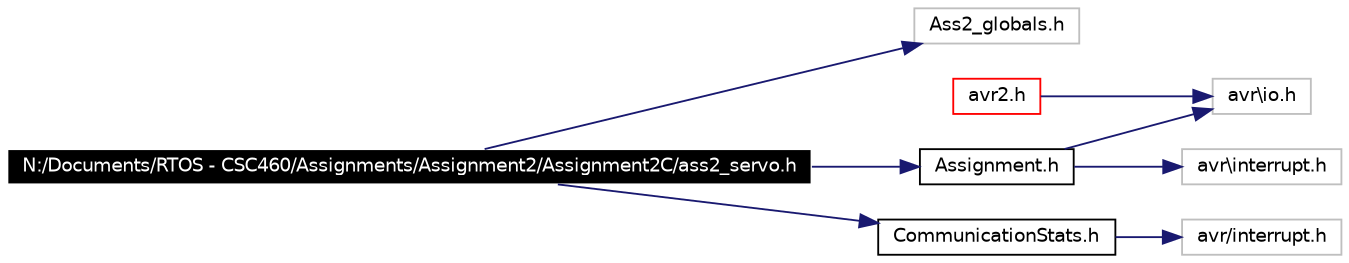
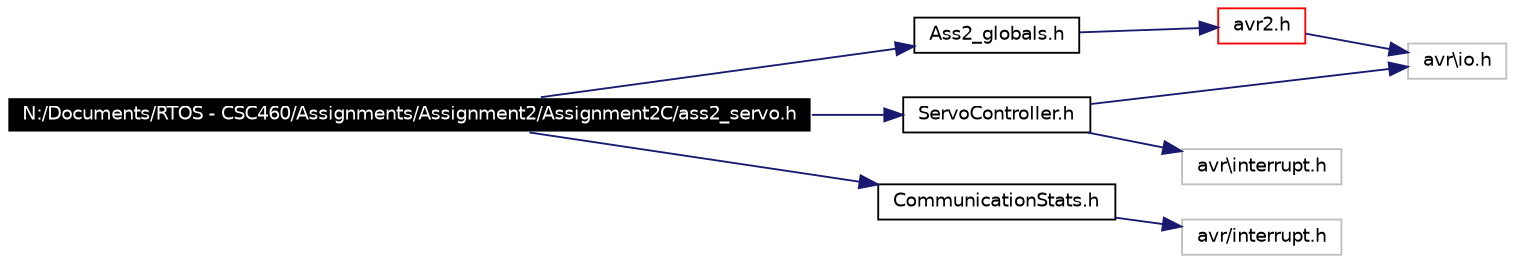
(997, 26) -> (997, 35)
none -> (1140, 30)
(997, 167) -> (997, 115)
